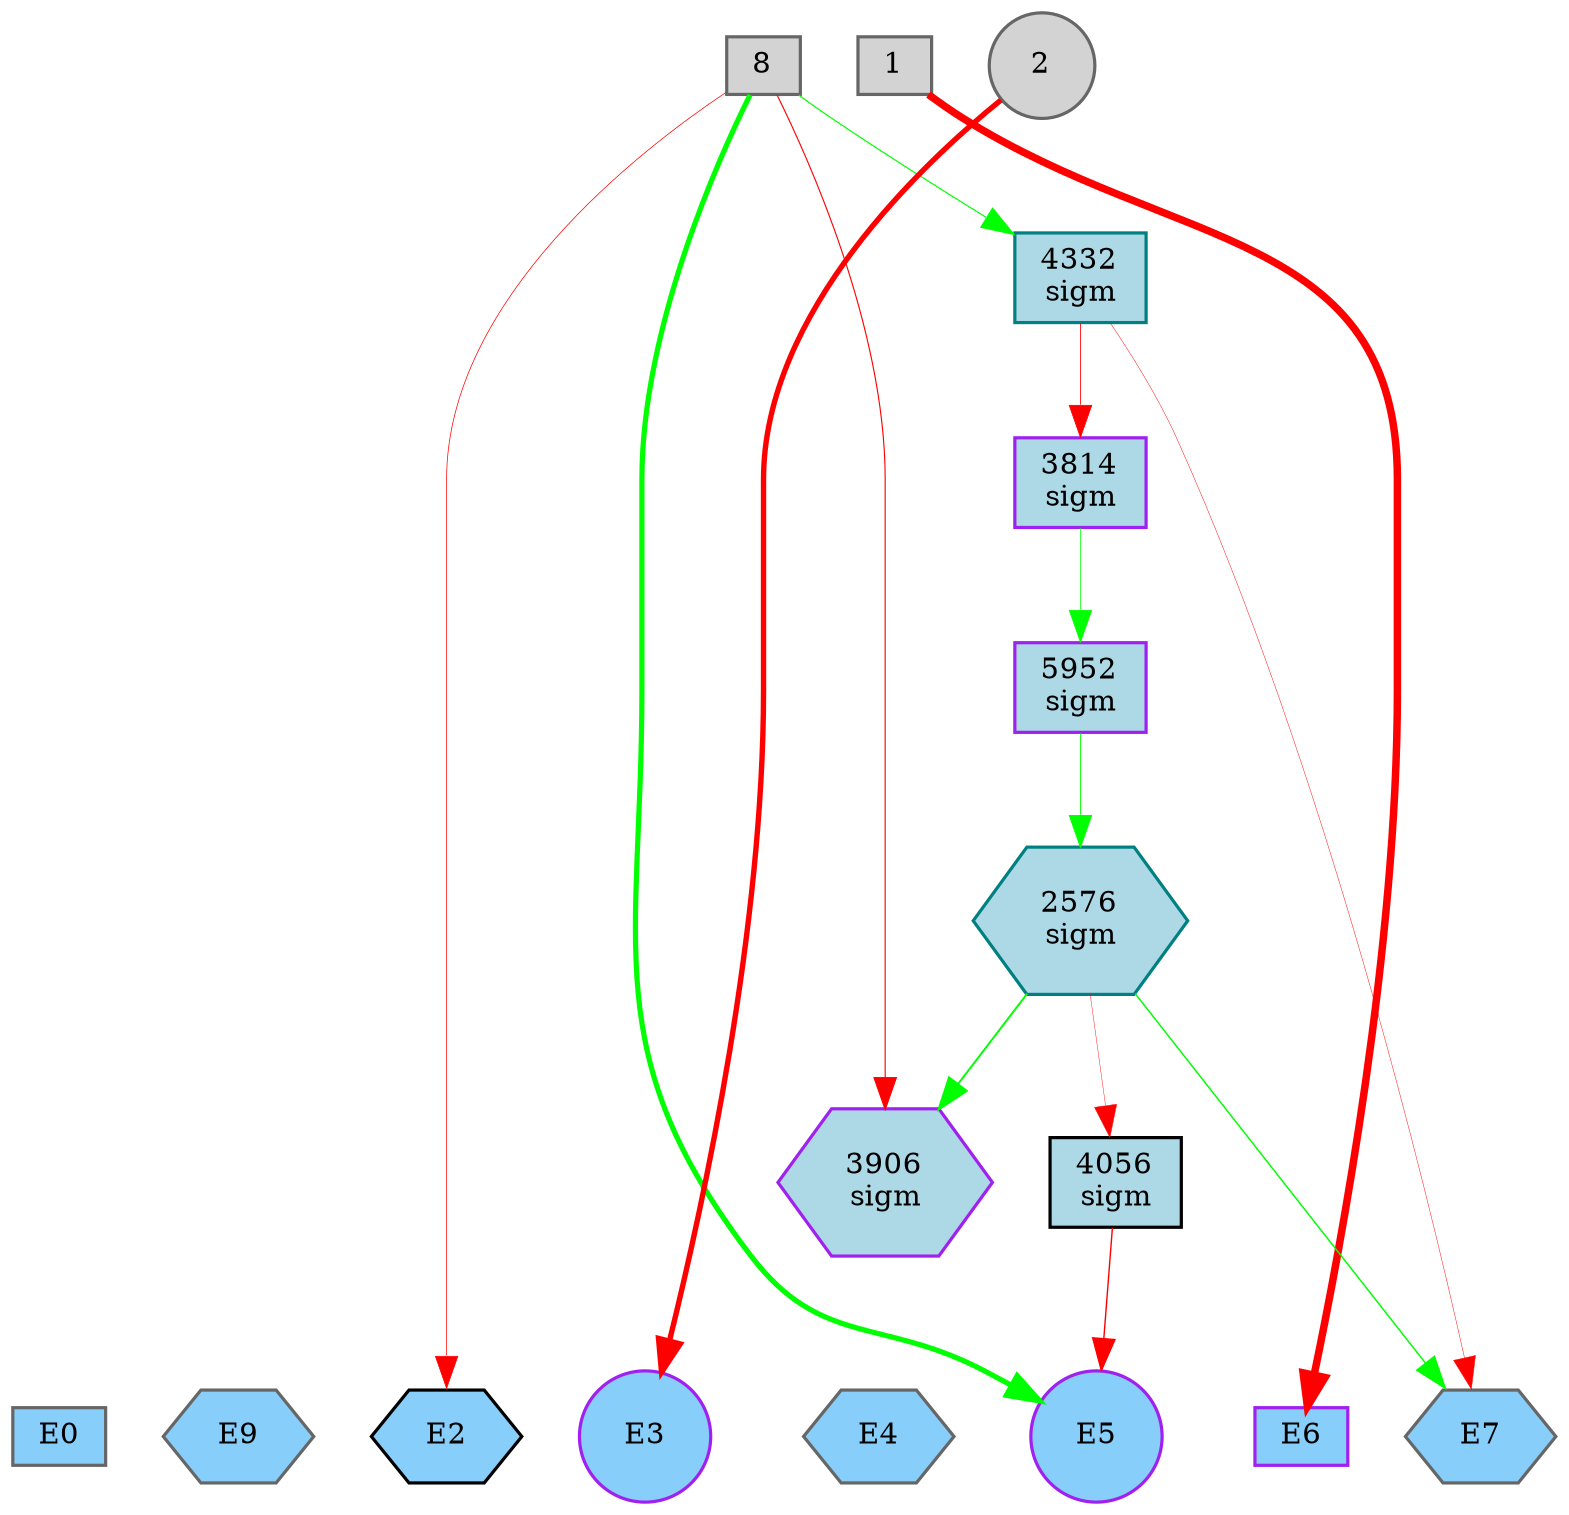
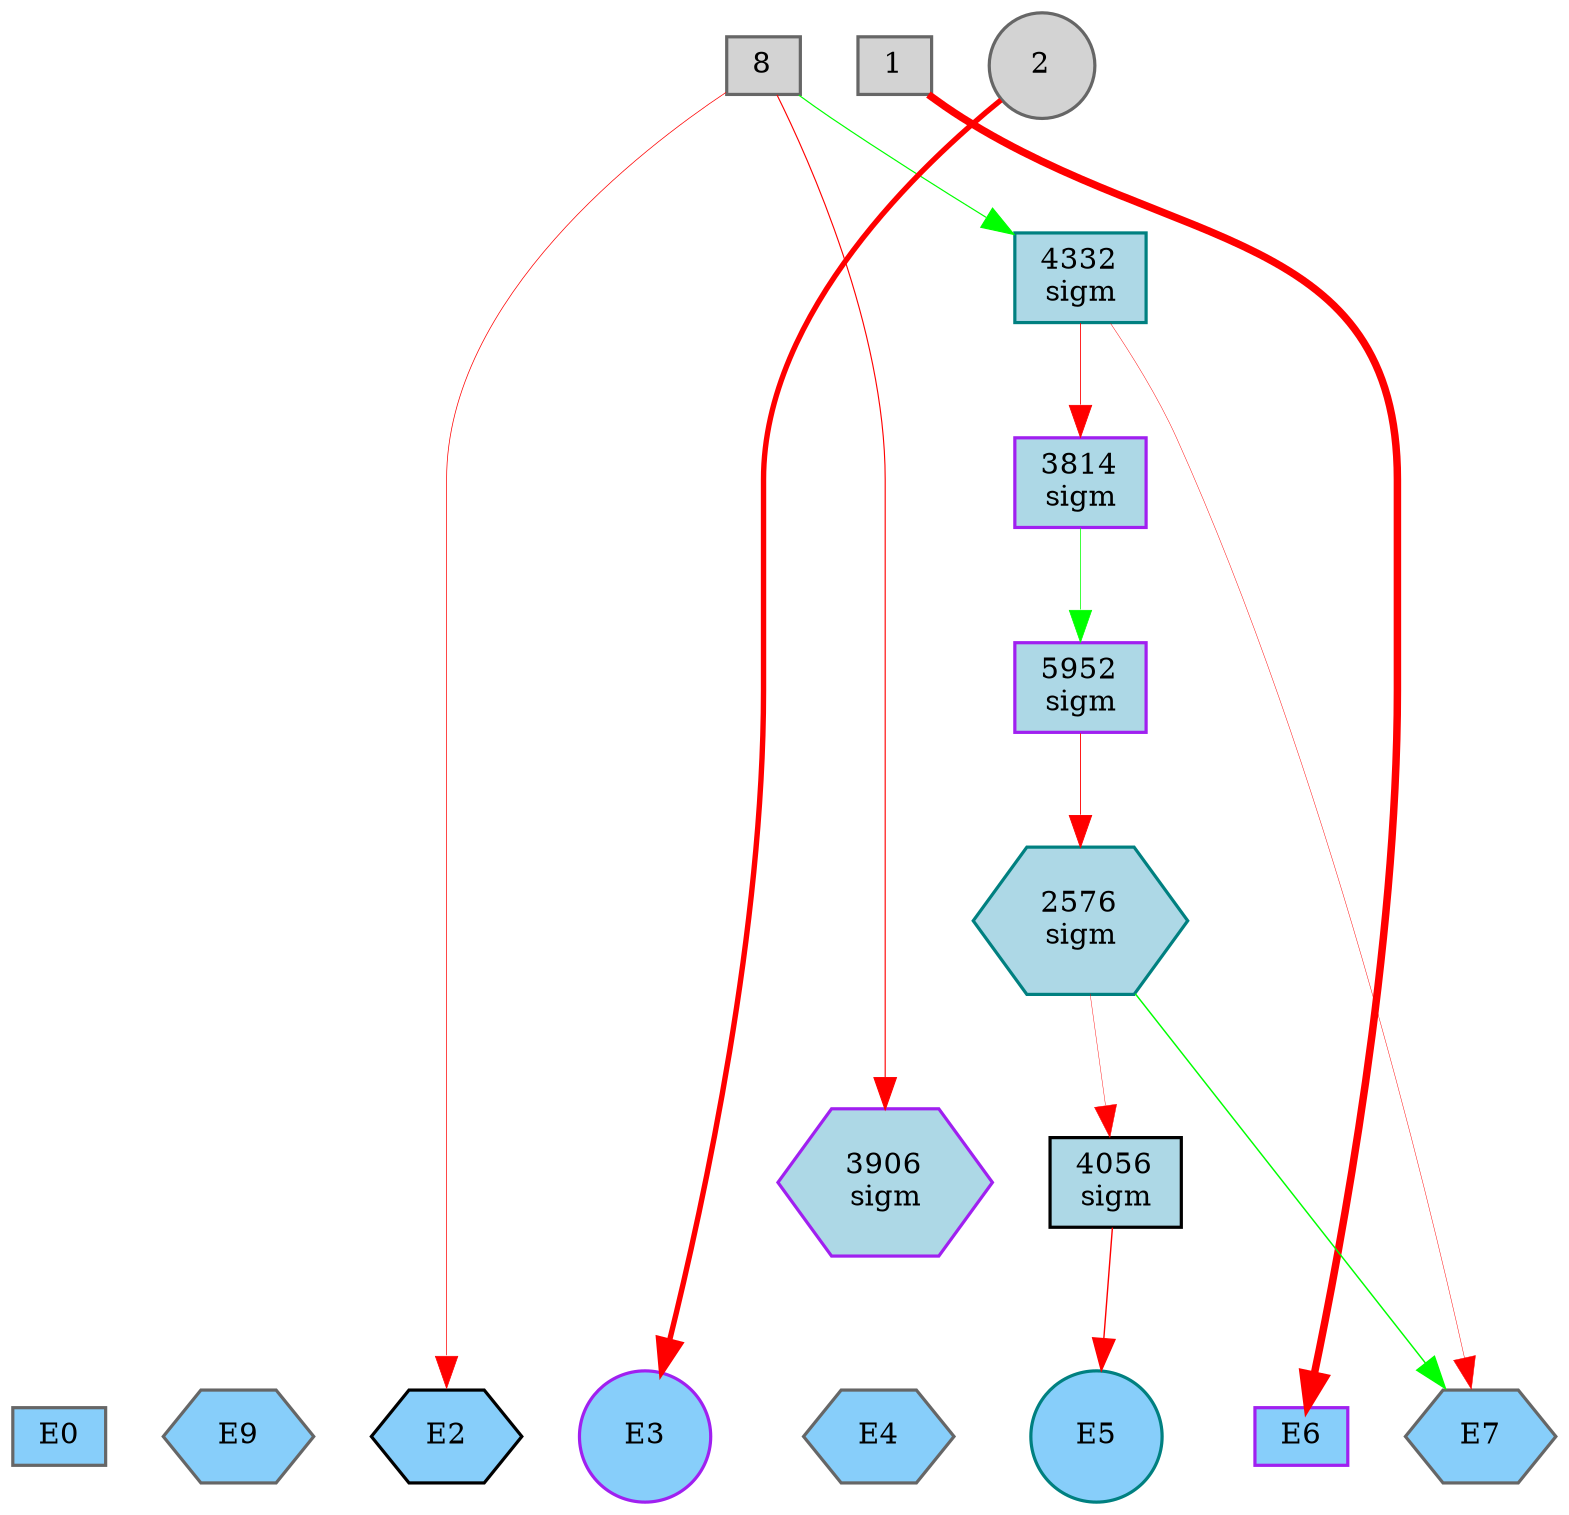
(1080, 774) -> (1080, 774)
(638, 828) -> none
(993, 1039) -> none
(1096, 1436) -> (1096, 1436)
